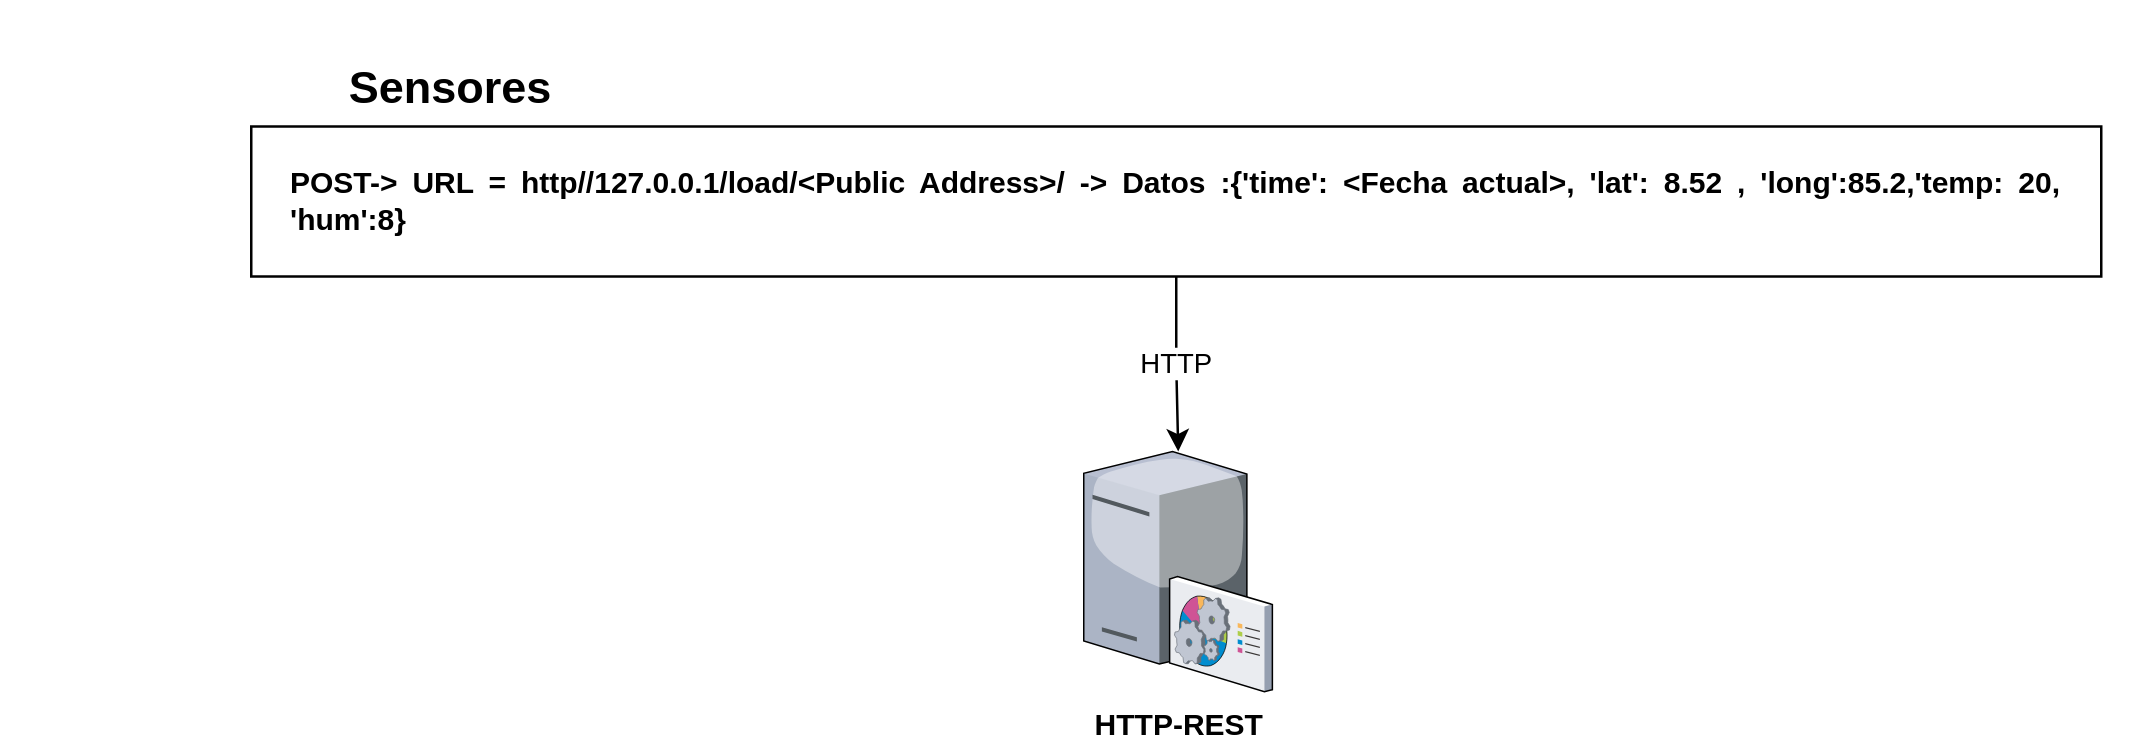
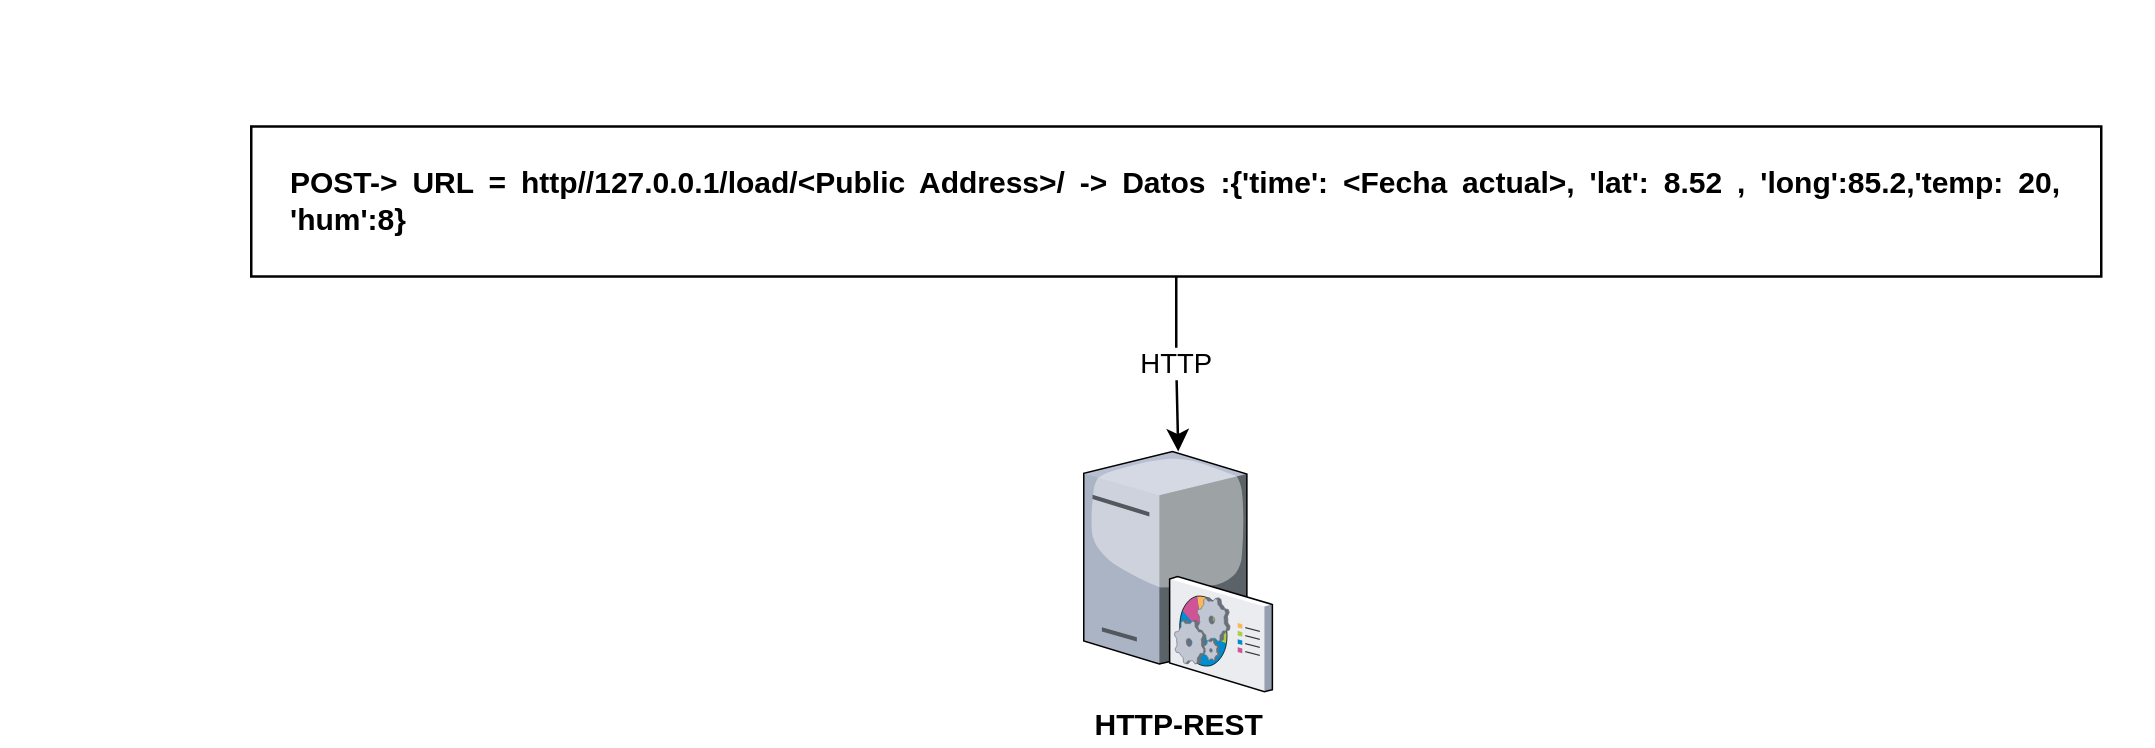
(451, 89) -> none
